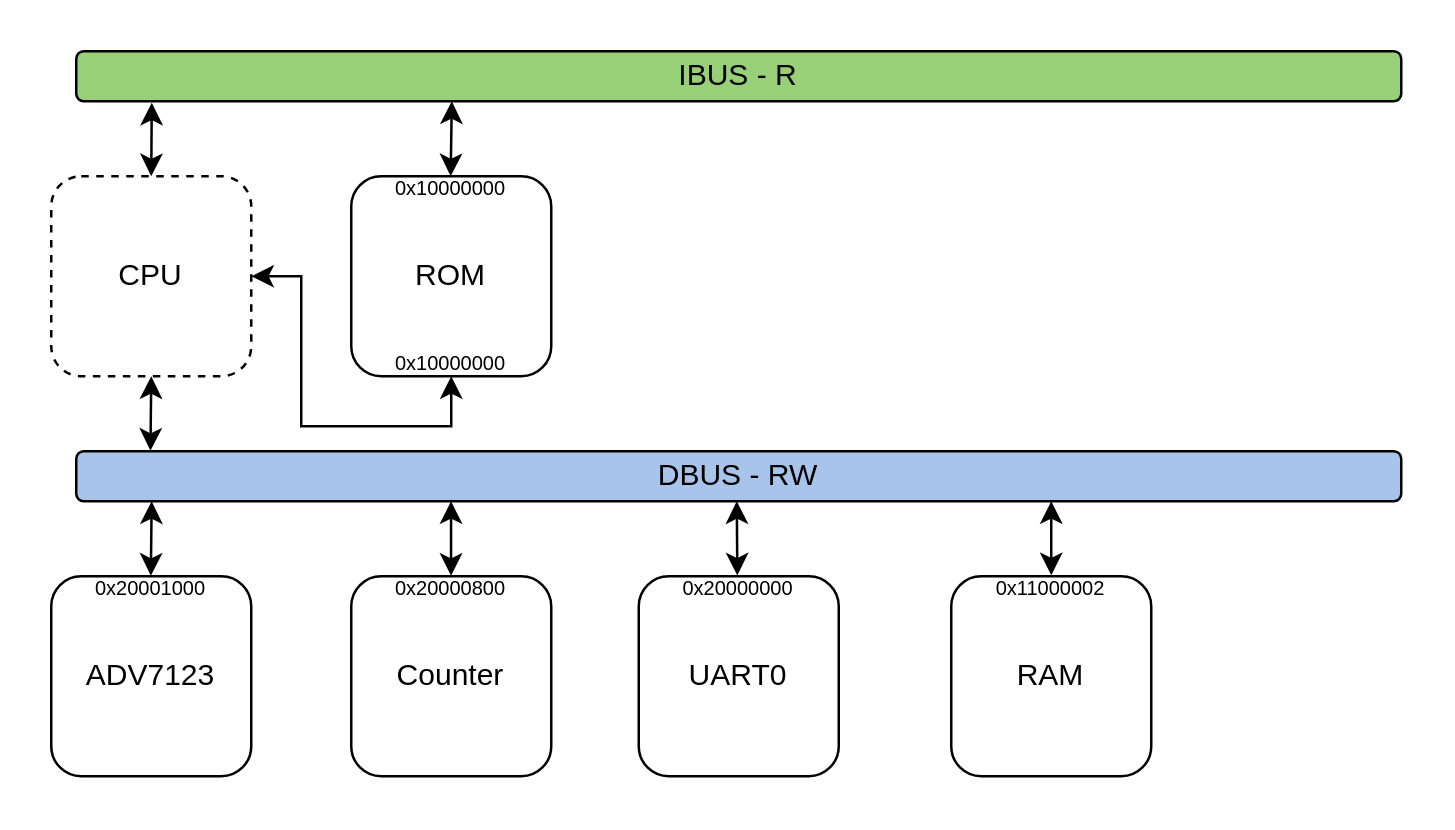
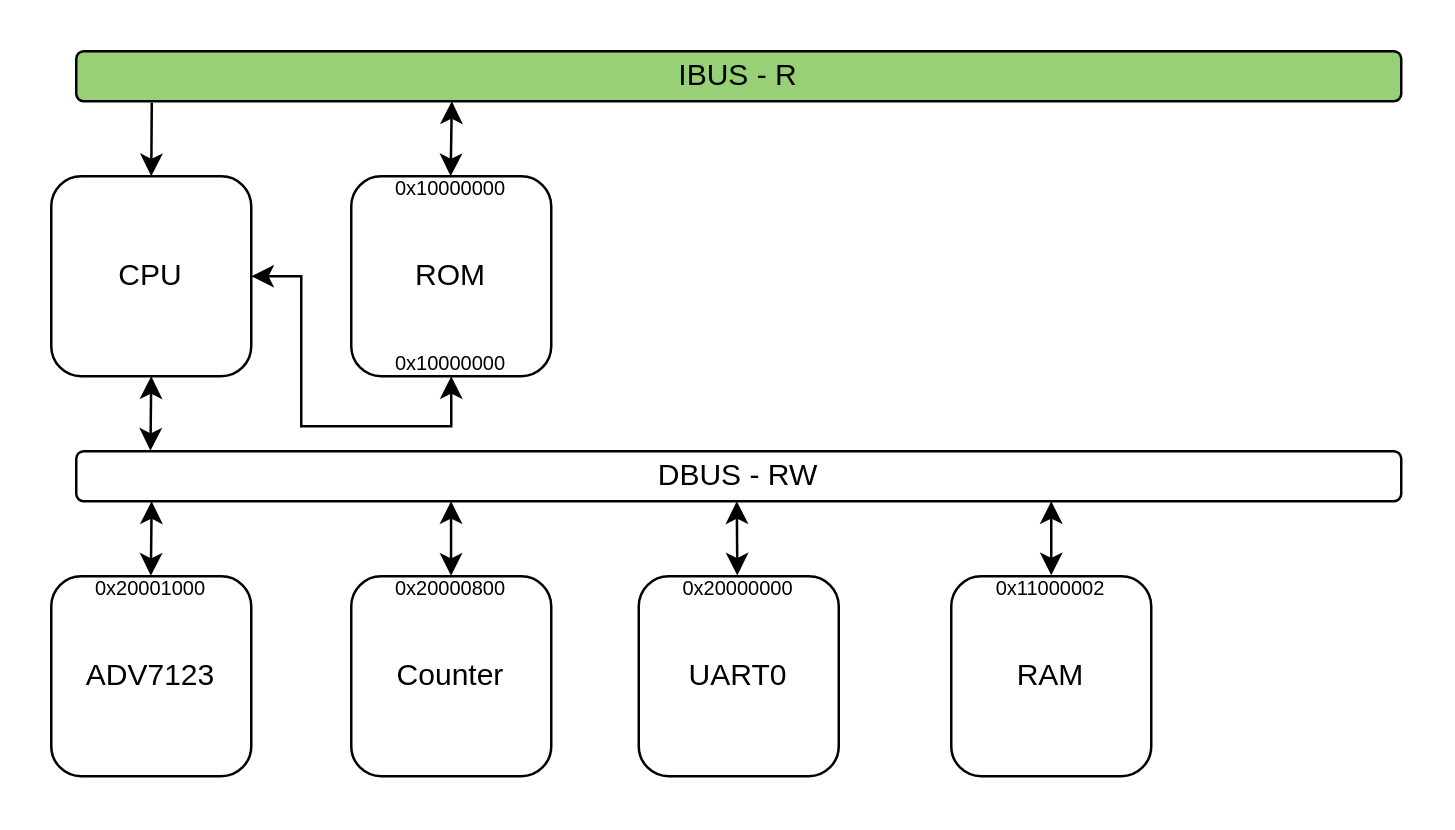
(152, 121) -> (152, 113)
(151, 276) -> (151, 276)
(739, 476) -> (739, 476)
